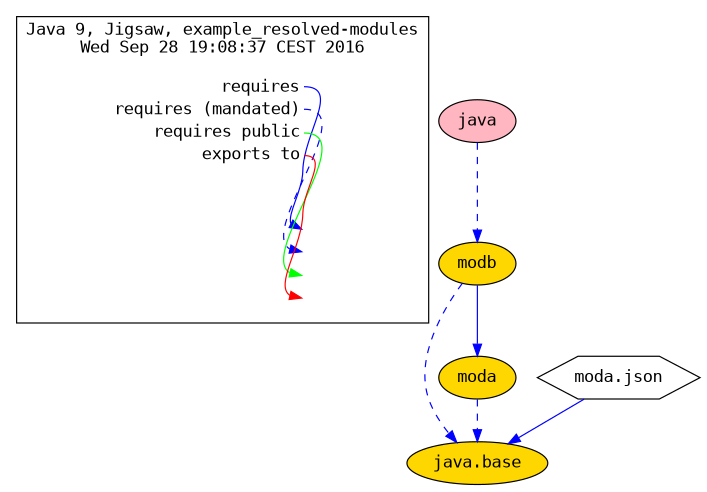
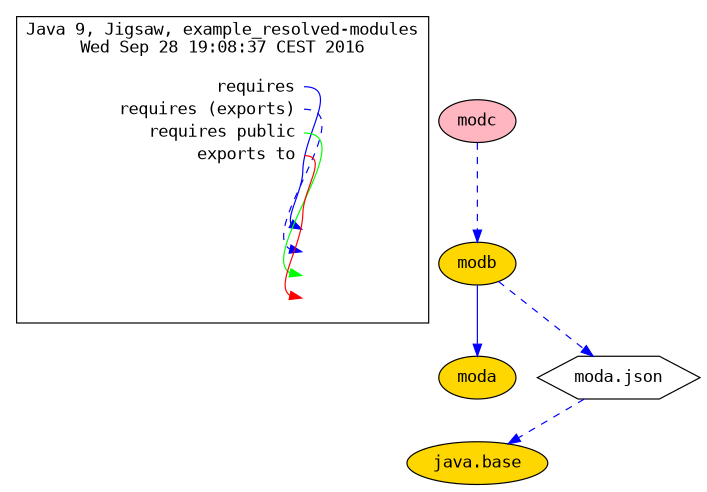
(207, 109) -> (207, 109)
(477, 121) -> (477, 121)
(427, 357) -> (541, 315)
(477, 415) -> none
(551, 418) -> (551, 418)
